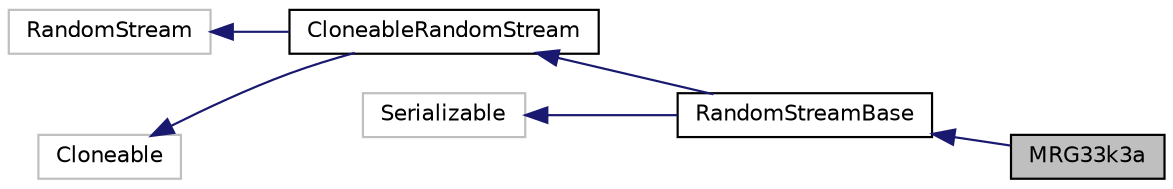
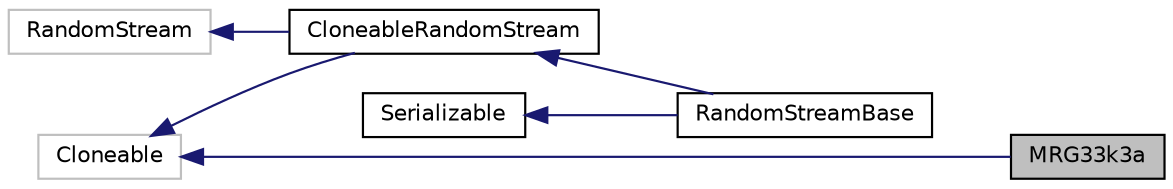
(444, 115) -> (444, 115)
(982, 141) -> (607, 157)
